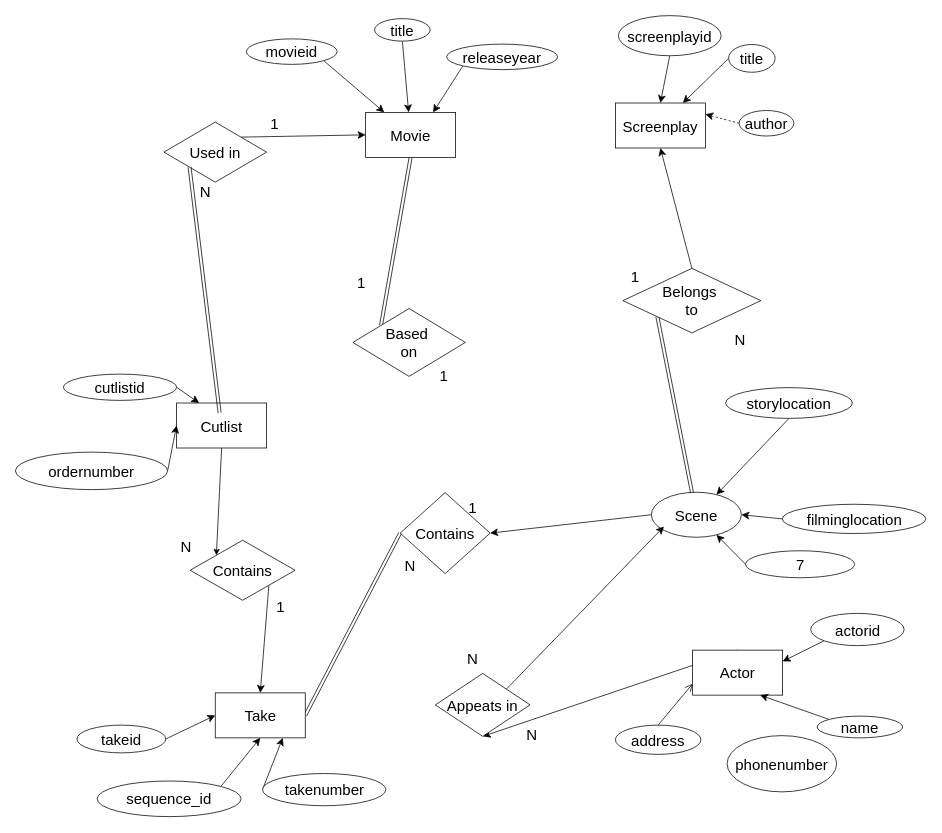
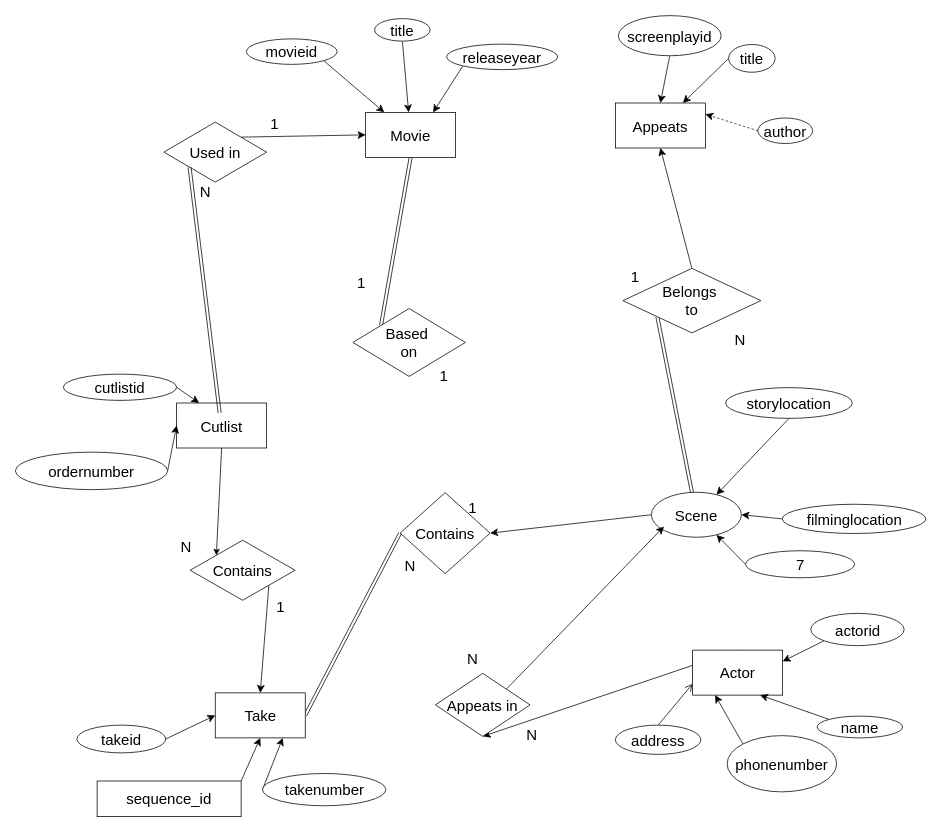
(767, 123) -> (785, 131)
(660, 126) -> (660, 126)
none -> (730, 721)
(169, 799) -> (169, 799)
